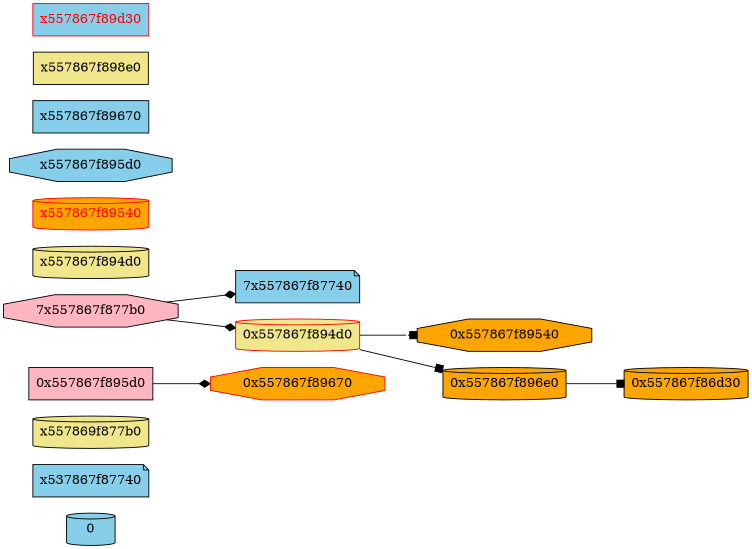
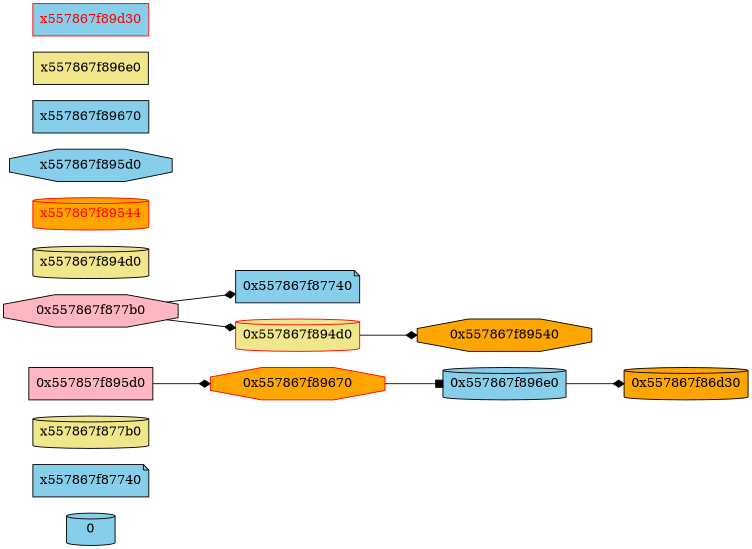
(91, 68) -> (91, 68)
(91, 214) -> (91, 214)
(298, 287) -> (298, 287)
(91, 311) -> (91, 311)
(383, 335) -> (383, 335)
(397, 358) -> (409, 384)
(91, 384) -> (91, 384)
(504, 384) -> (504, 384)
(591, 384) -> (591, 384)
(91, 432) -> (91, 432)
(91, 481) -> (91, 481)
